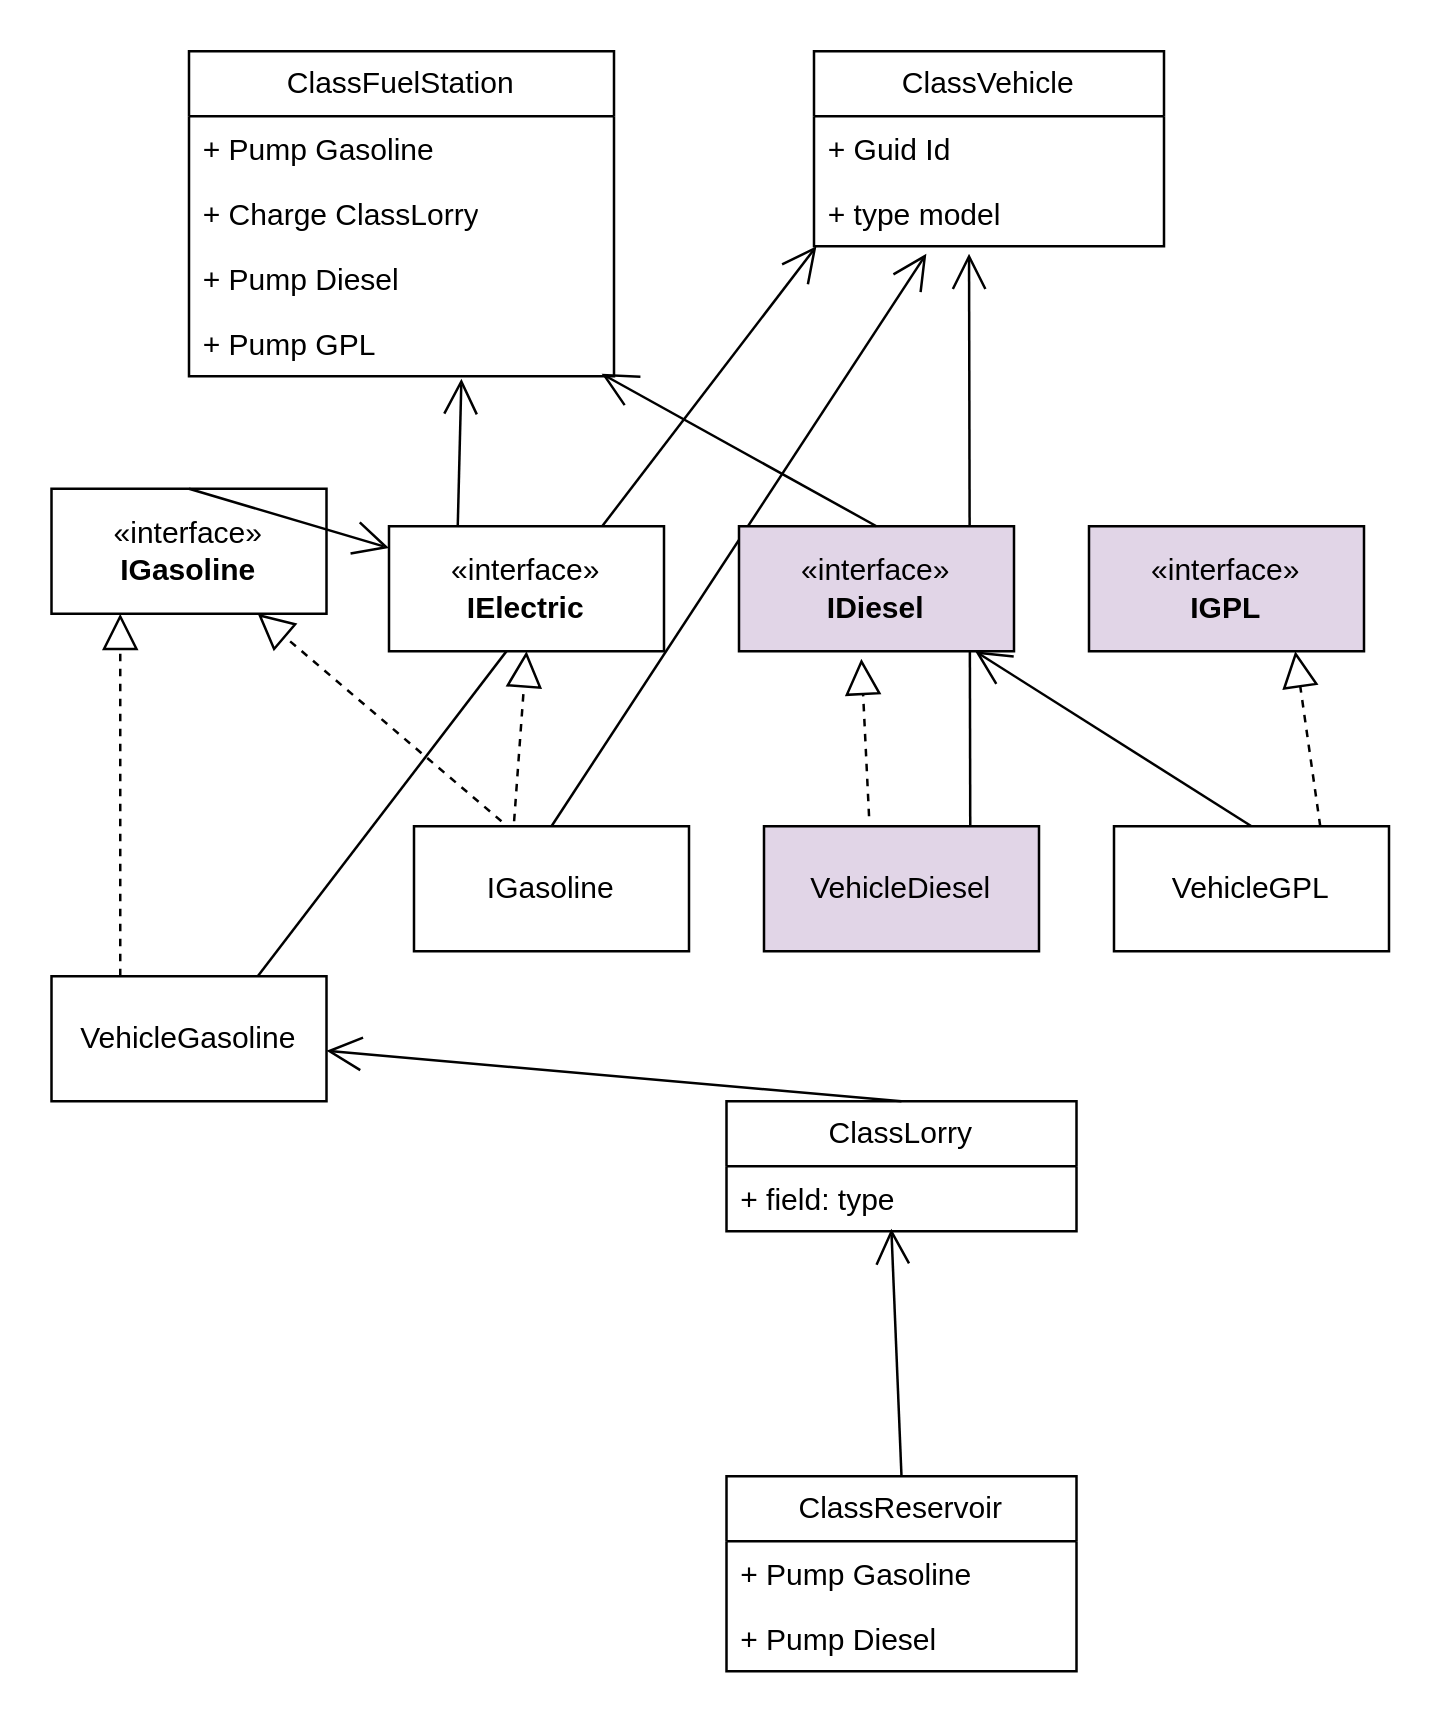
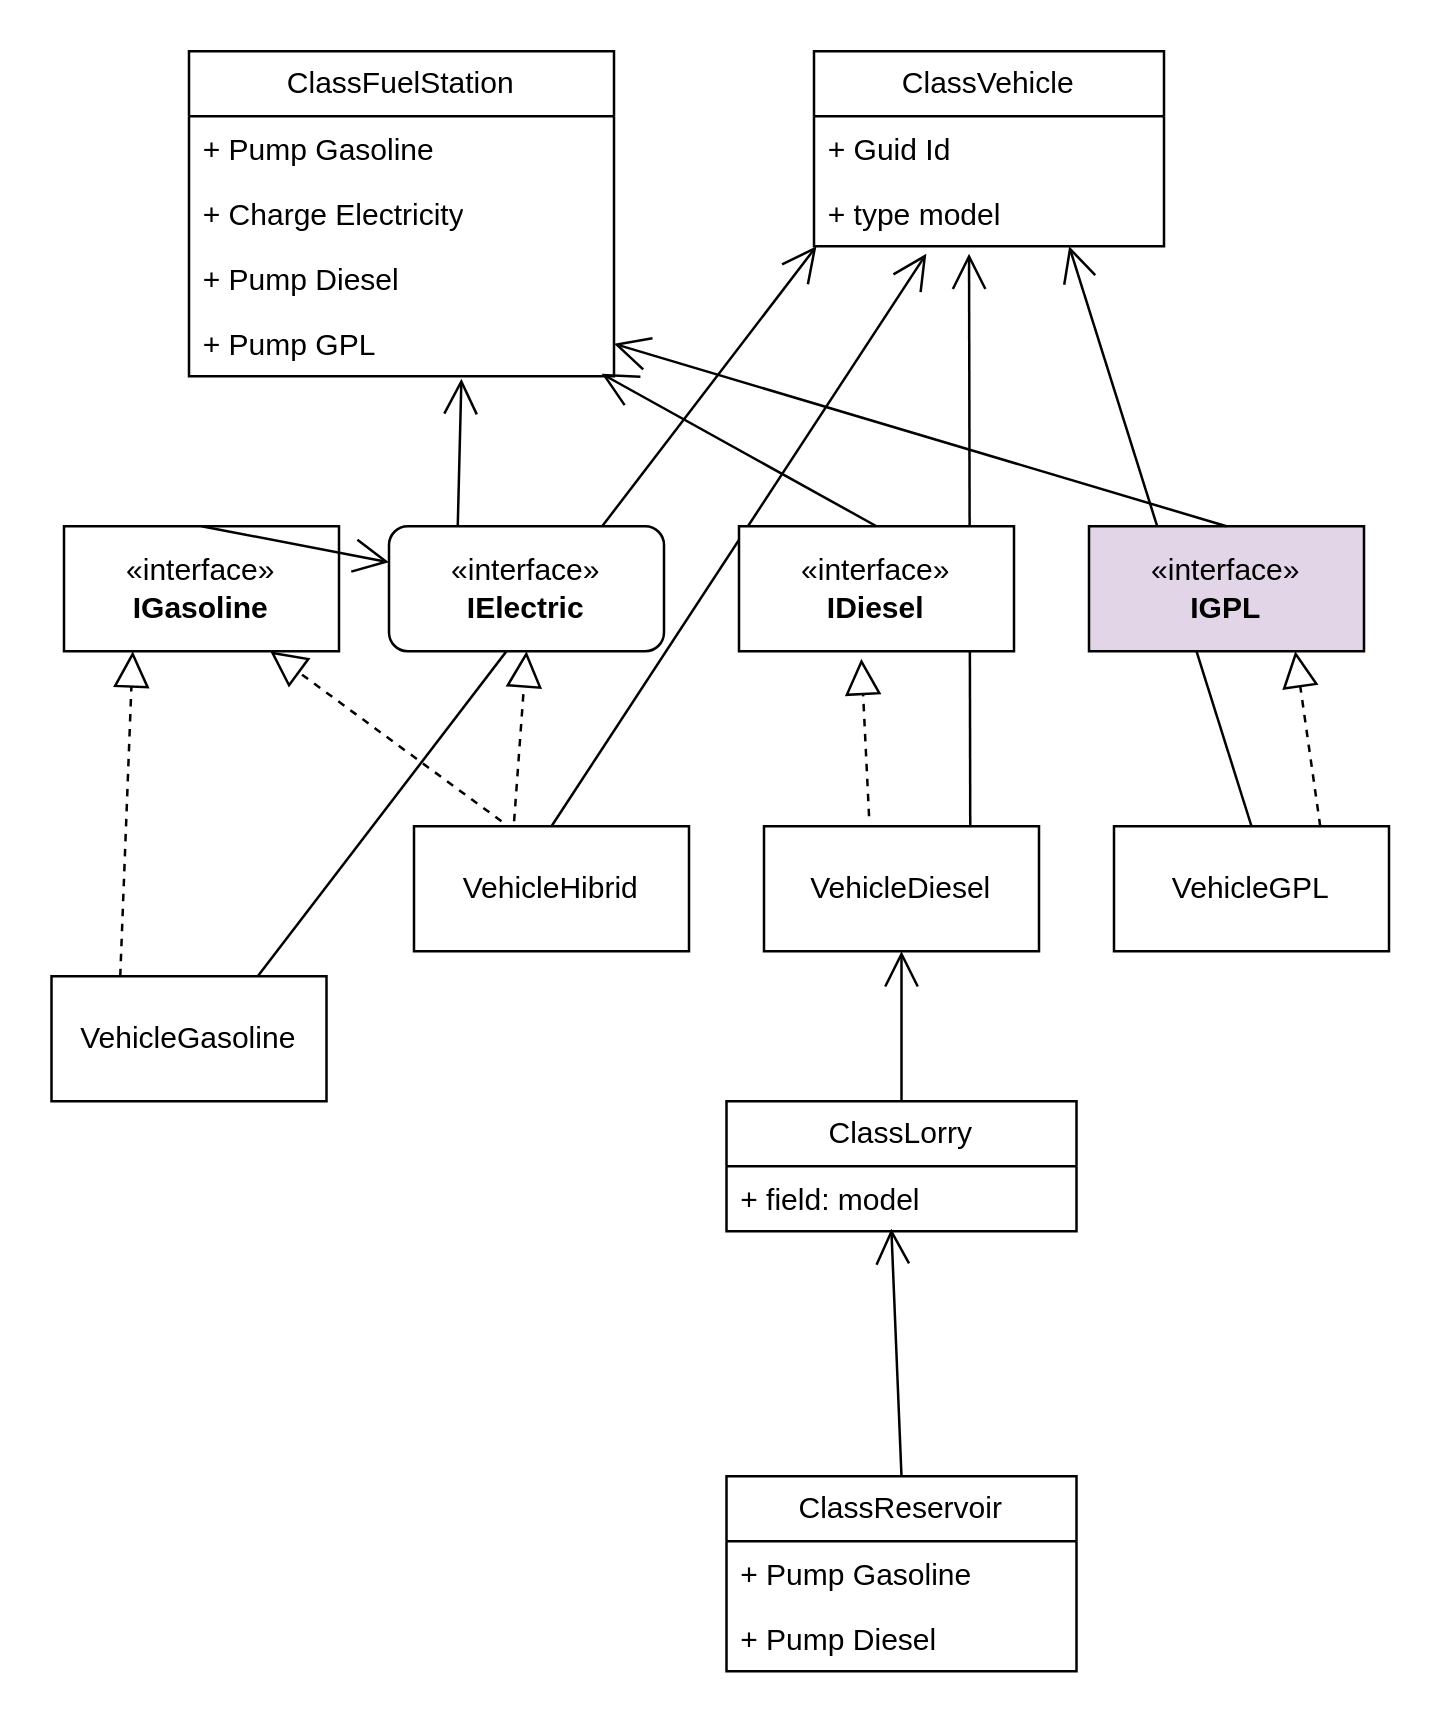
(352, 217) -> (352, 217)
none -> (1058, 476)
(189, 551) -> (201, 589)
(526, 589) -> (526, 589)
(876, 589) -> (876, 589)
(1116, 741) -> (1109, 375)
(551, 889) -> (551, 889)
(901, 889) -> (901, 889)
(595, 1074) -> (901, 1027)
(831, 1202) -> (835, 1202)
